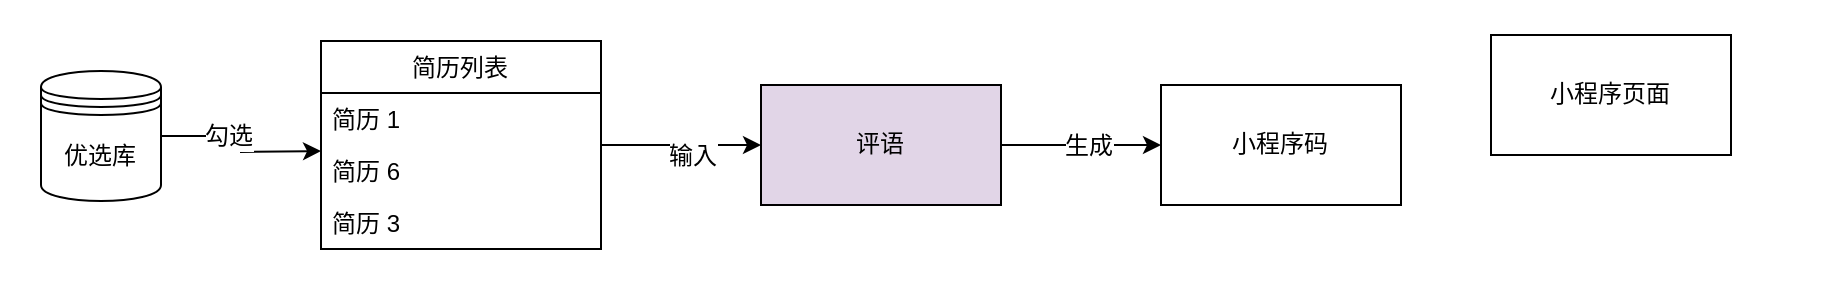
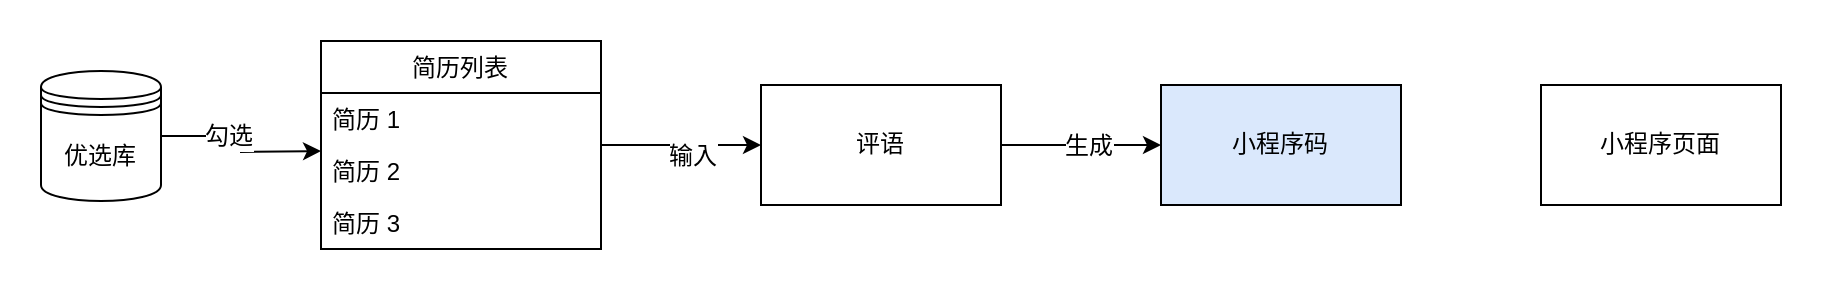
(1611, 95) -> (1661, 145)
(881, 145) -> (881, 145)
(1281, 145) -> (1281, 145)
(366, 172) -> (366, 172)
